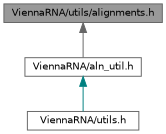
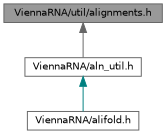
(83, 13) -> (83, 13)
(83, 121) -> (83, 121)
